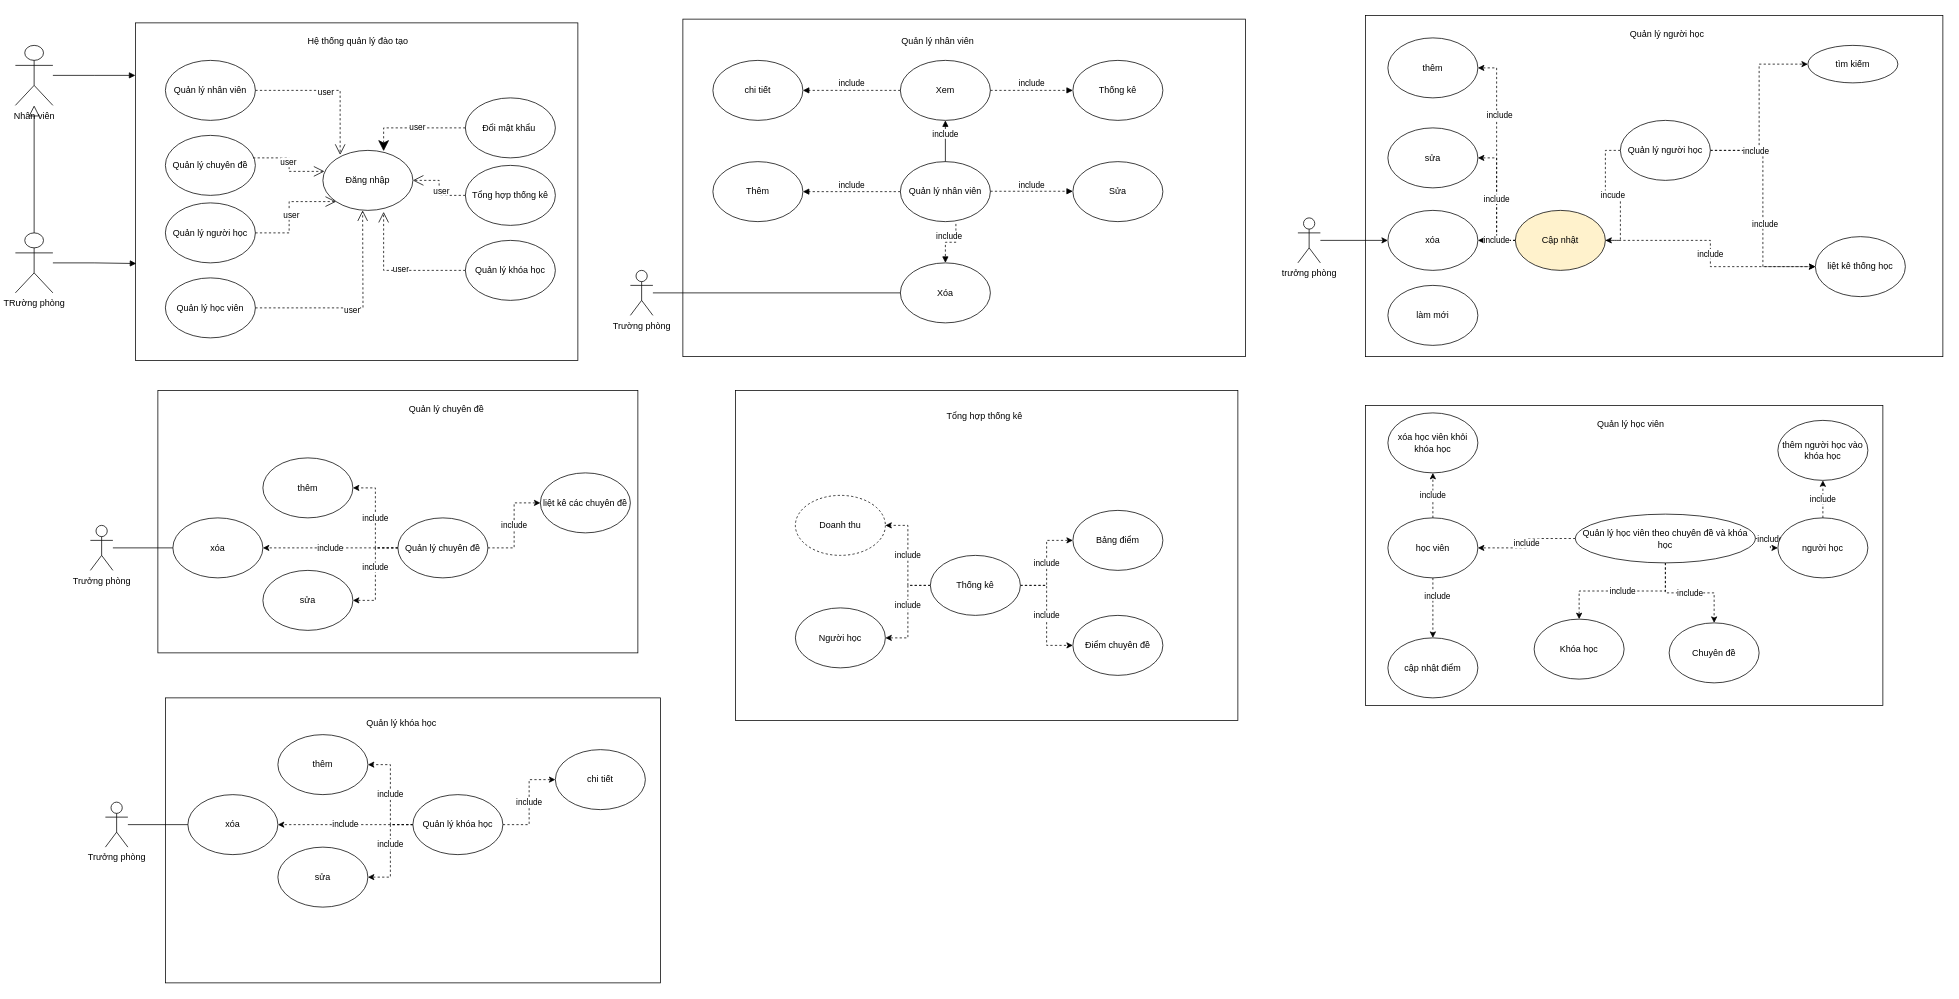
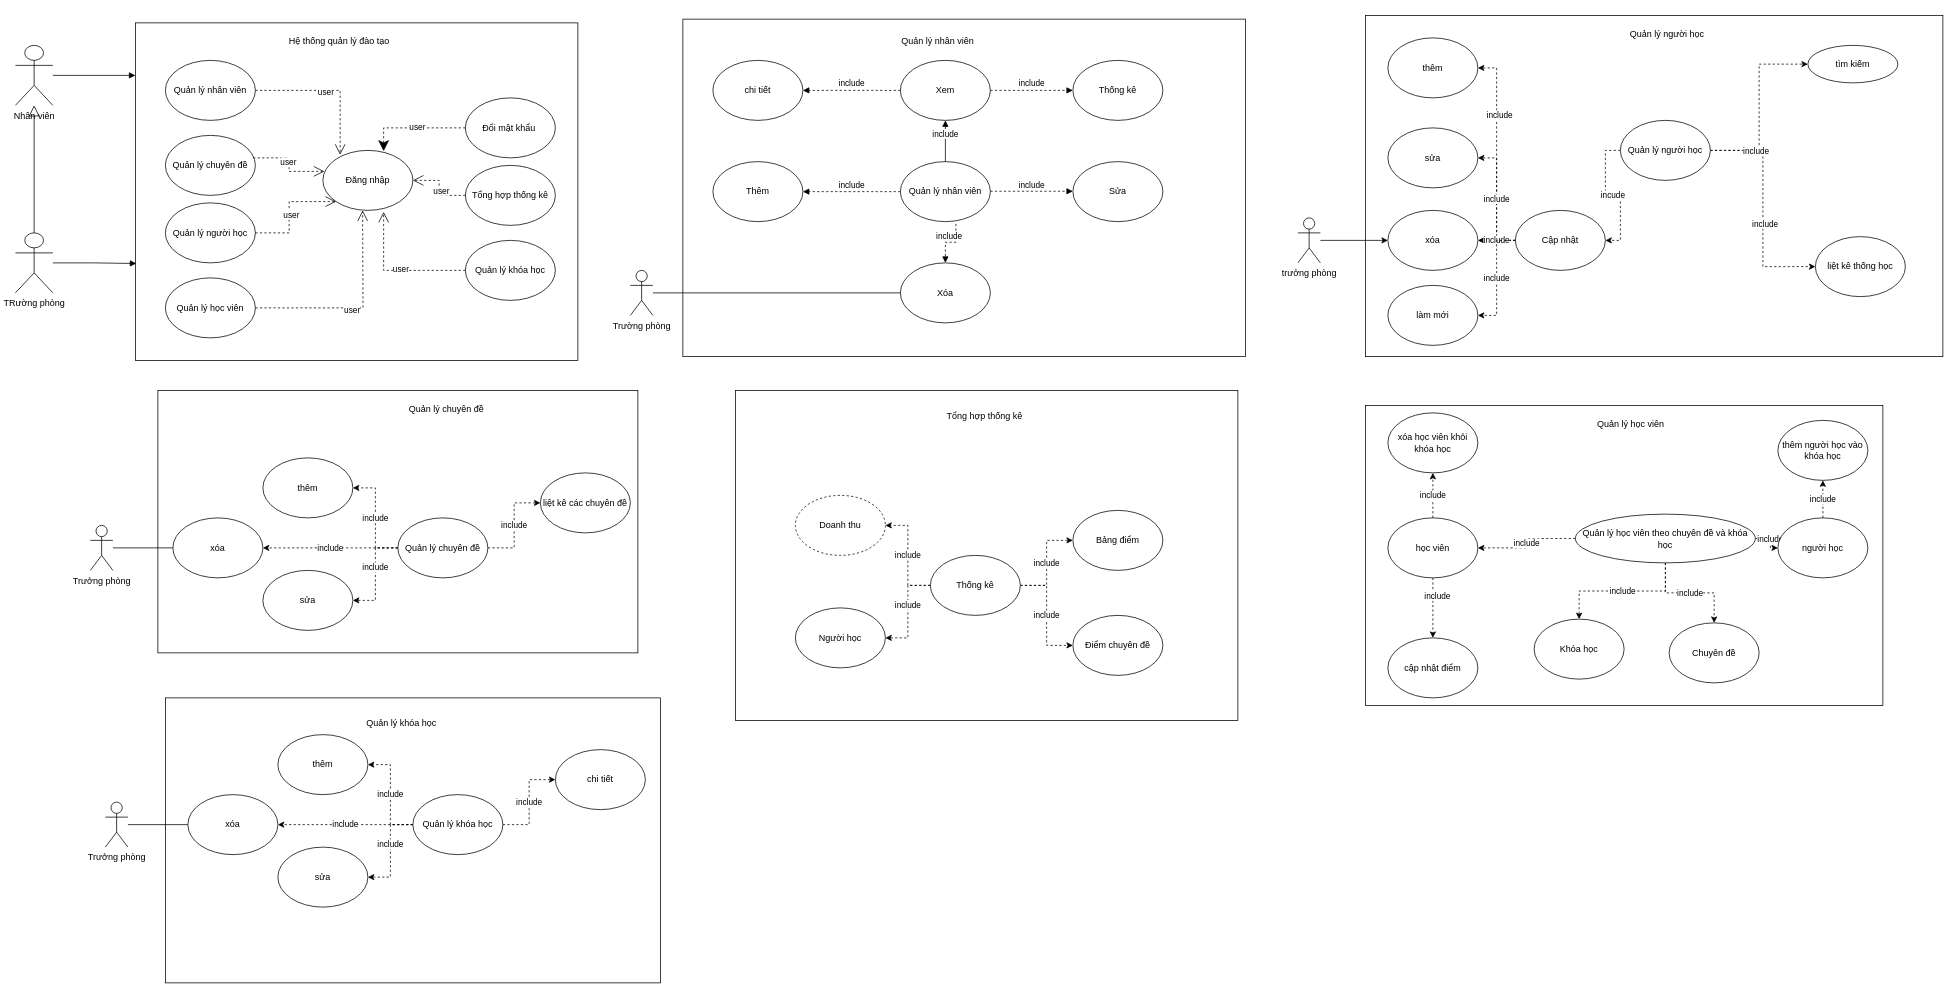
(358, 42) -> (339, 42)
(1560, 240) -> (1560, 240)
(1704, 240) -> (1497, 285)
